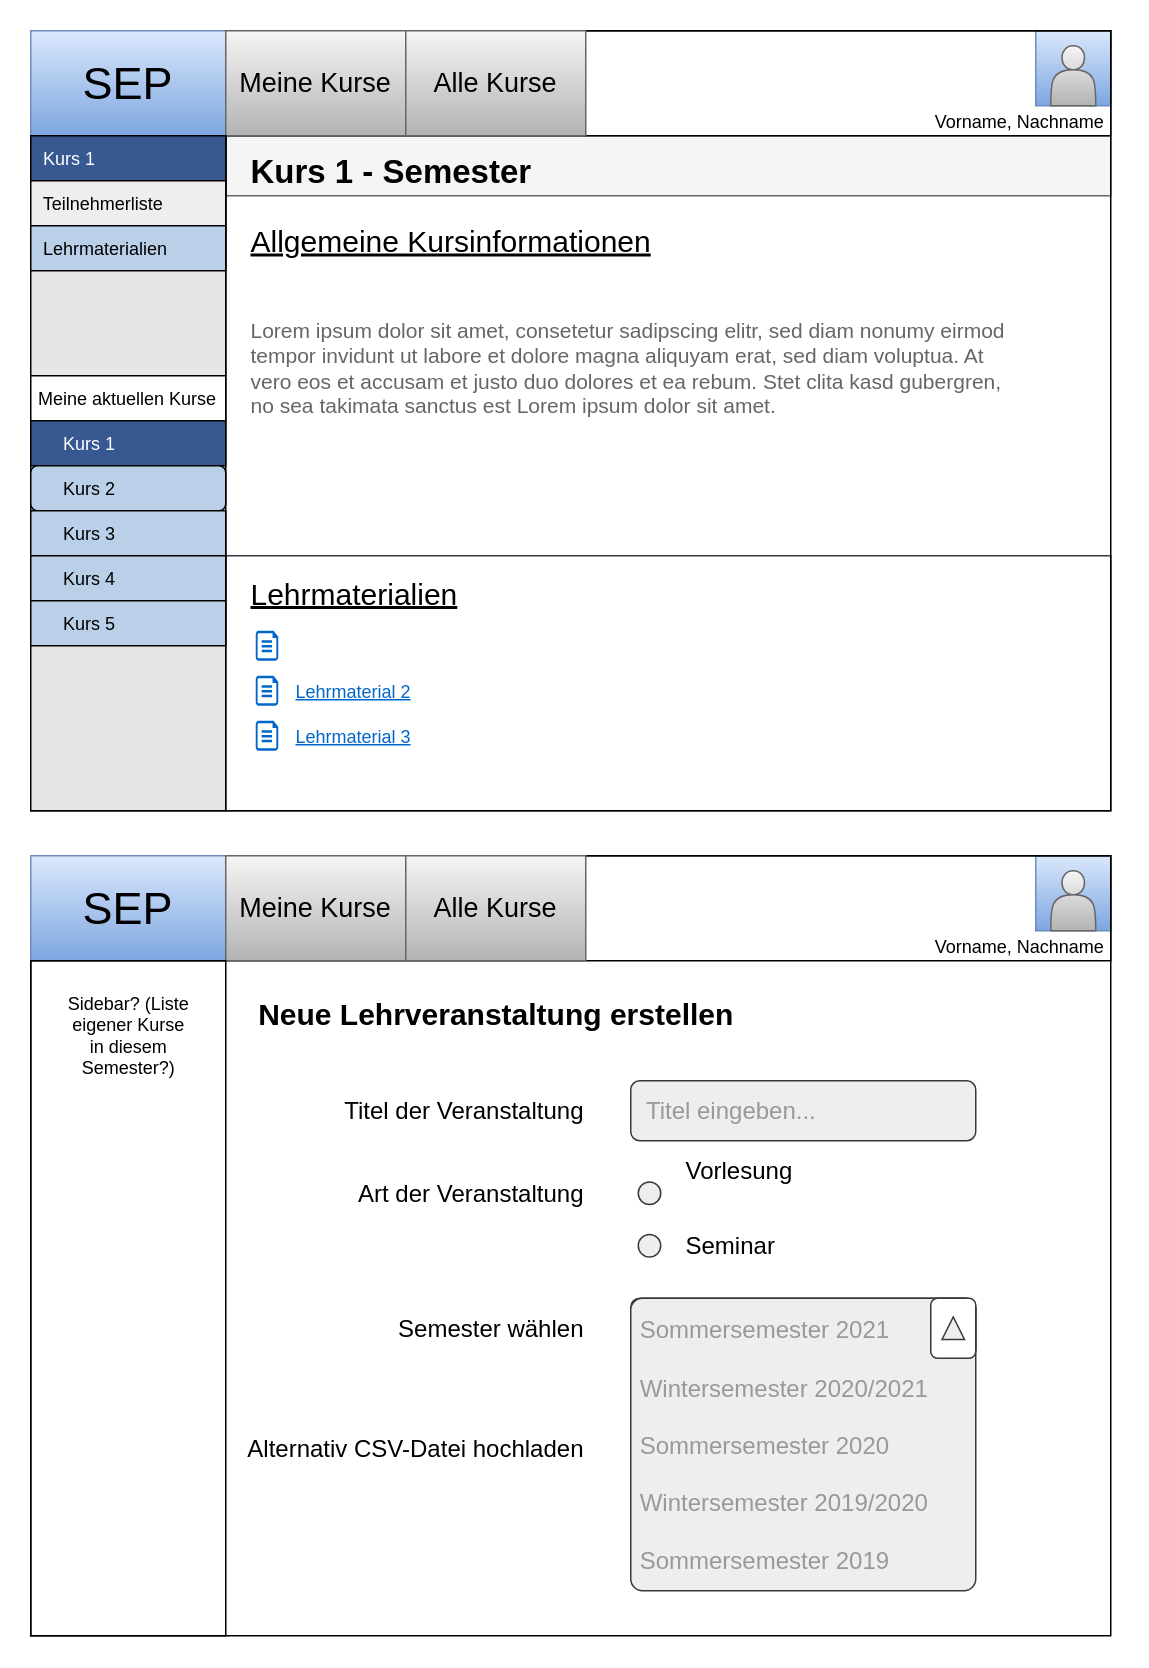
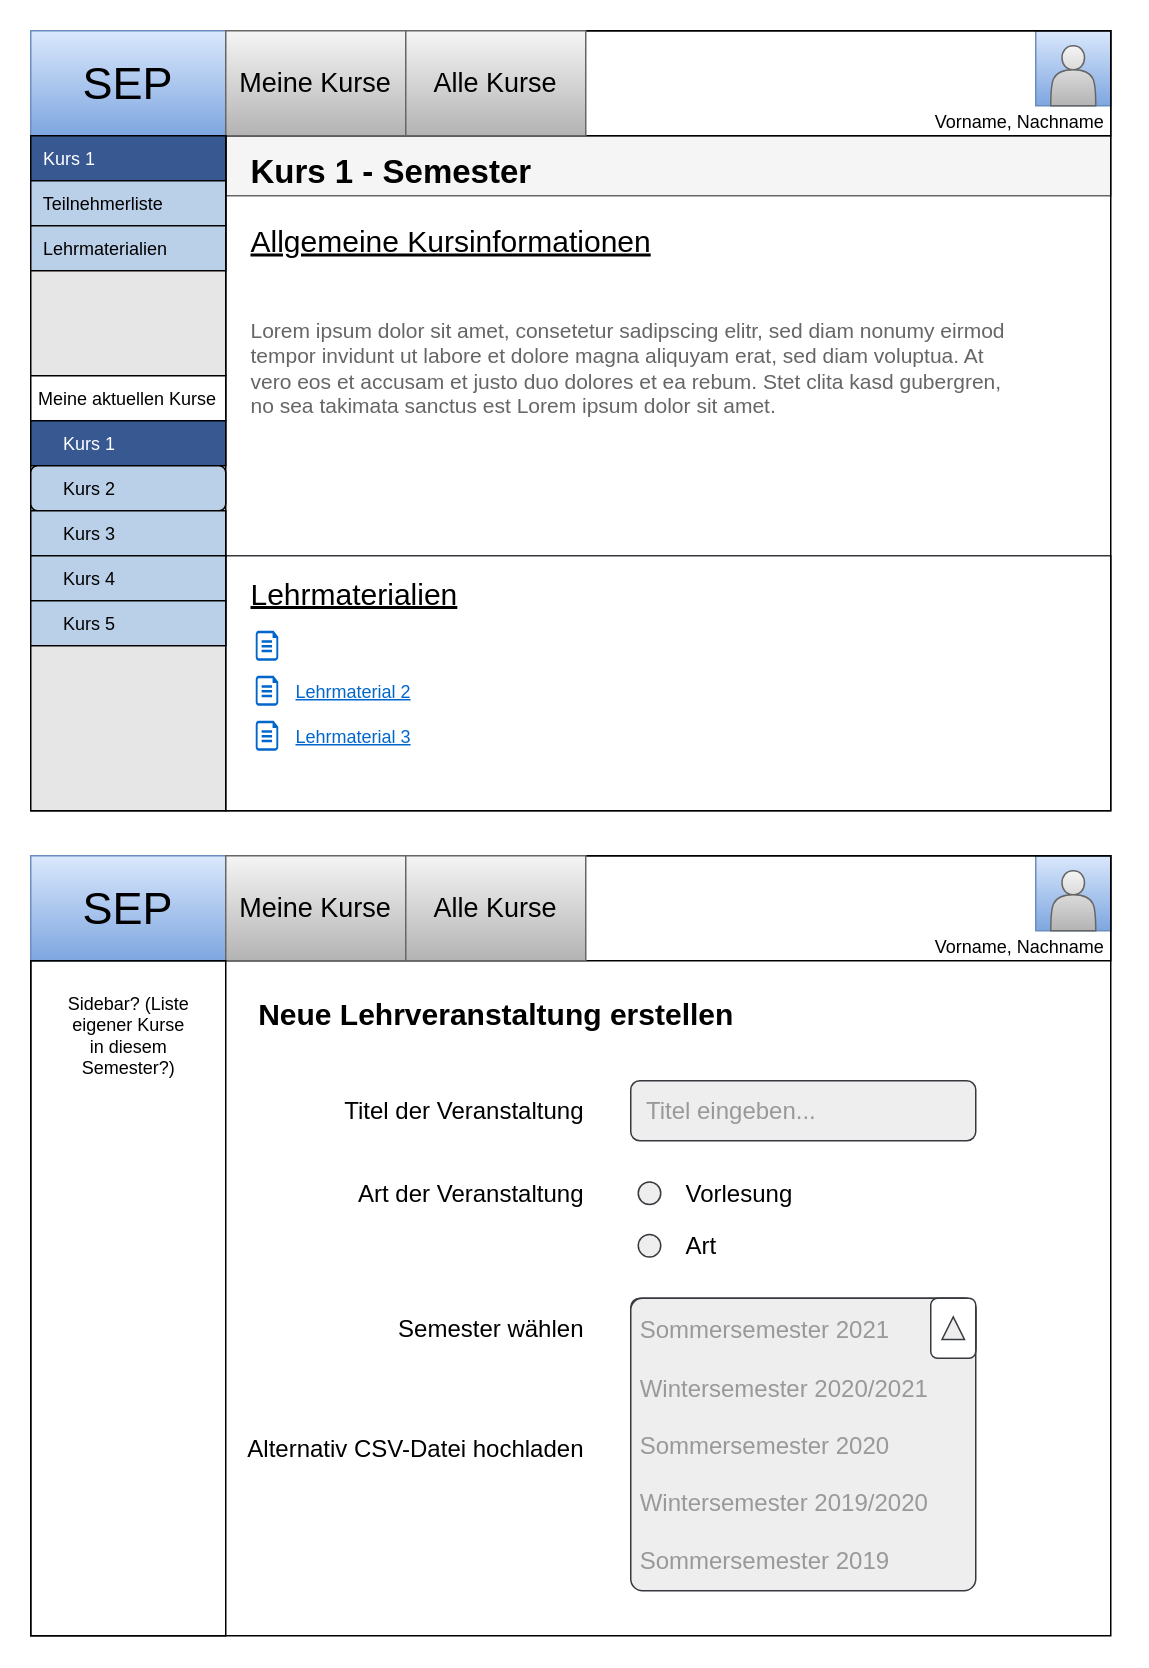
(128, 203) -> (128, 203)
(751, 1171) -> (751, 1193)
(730, 1246) -> (706, 1246)
